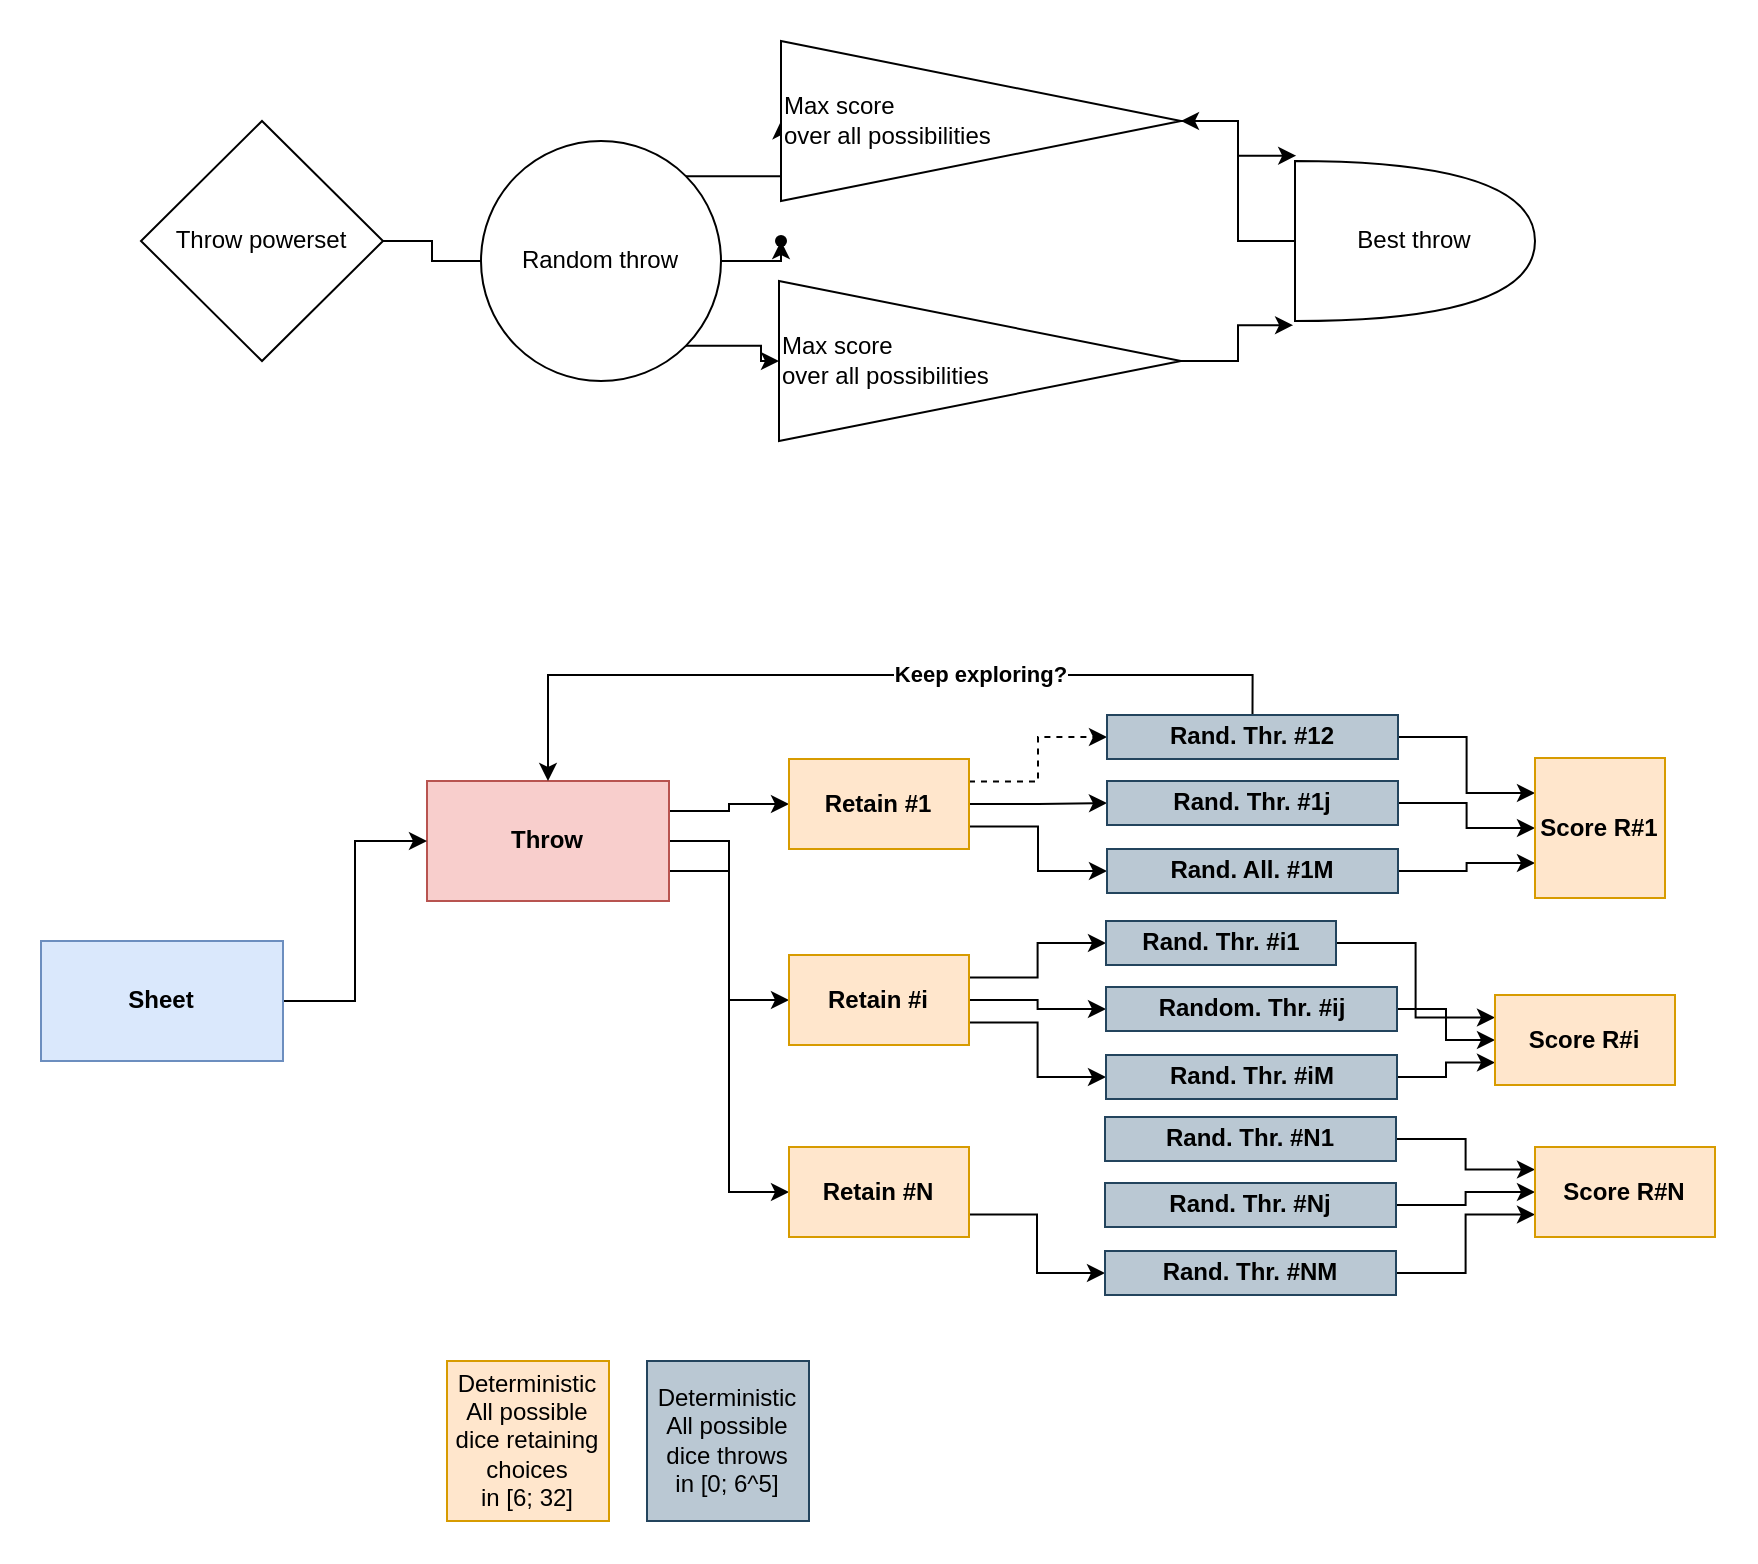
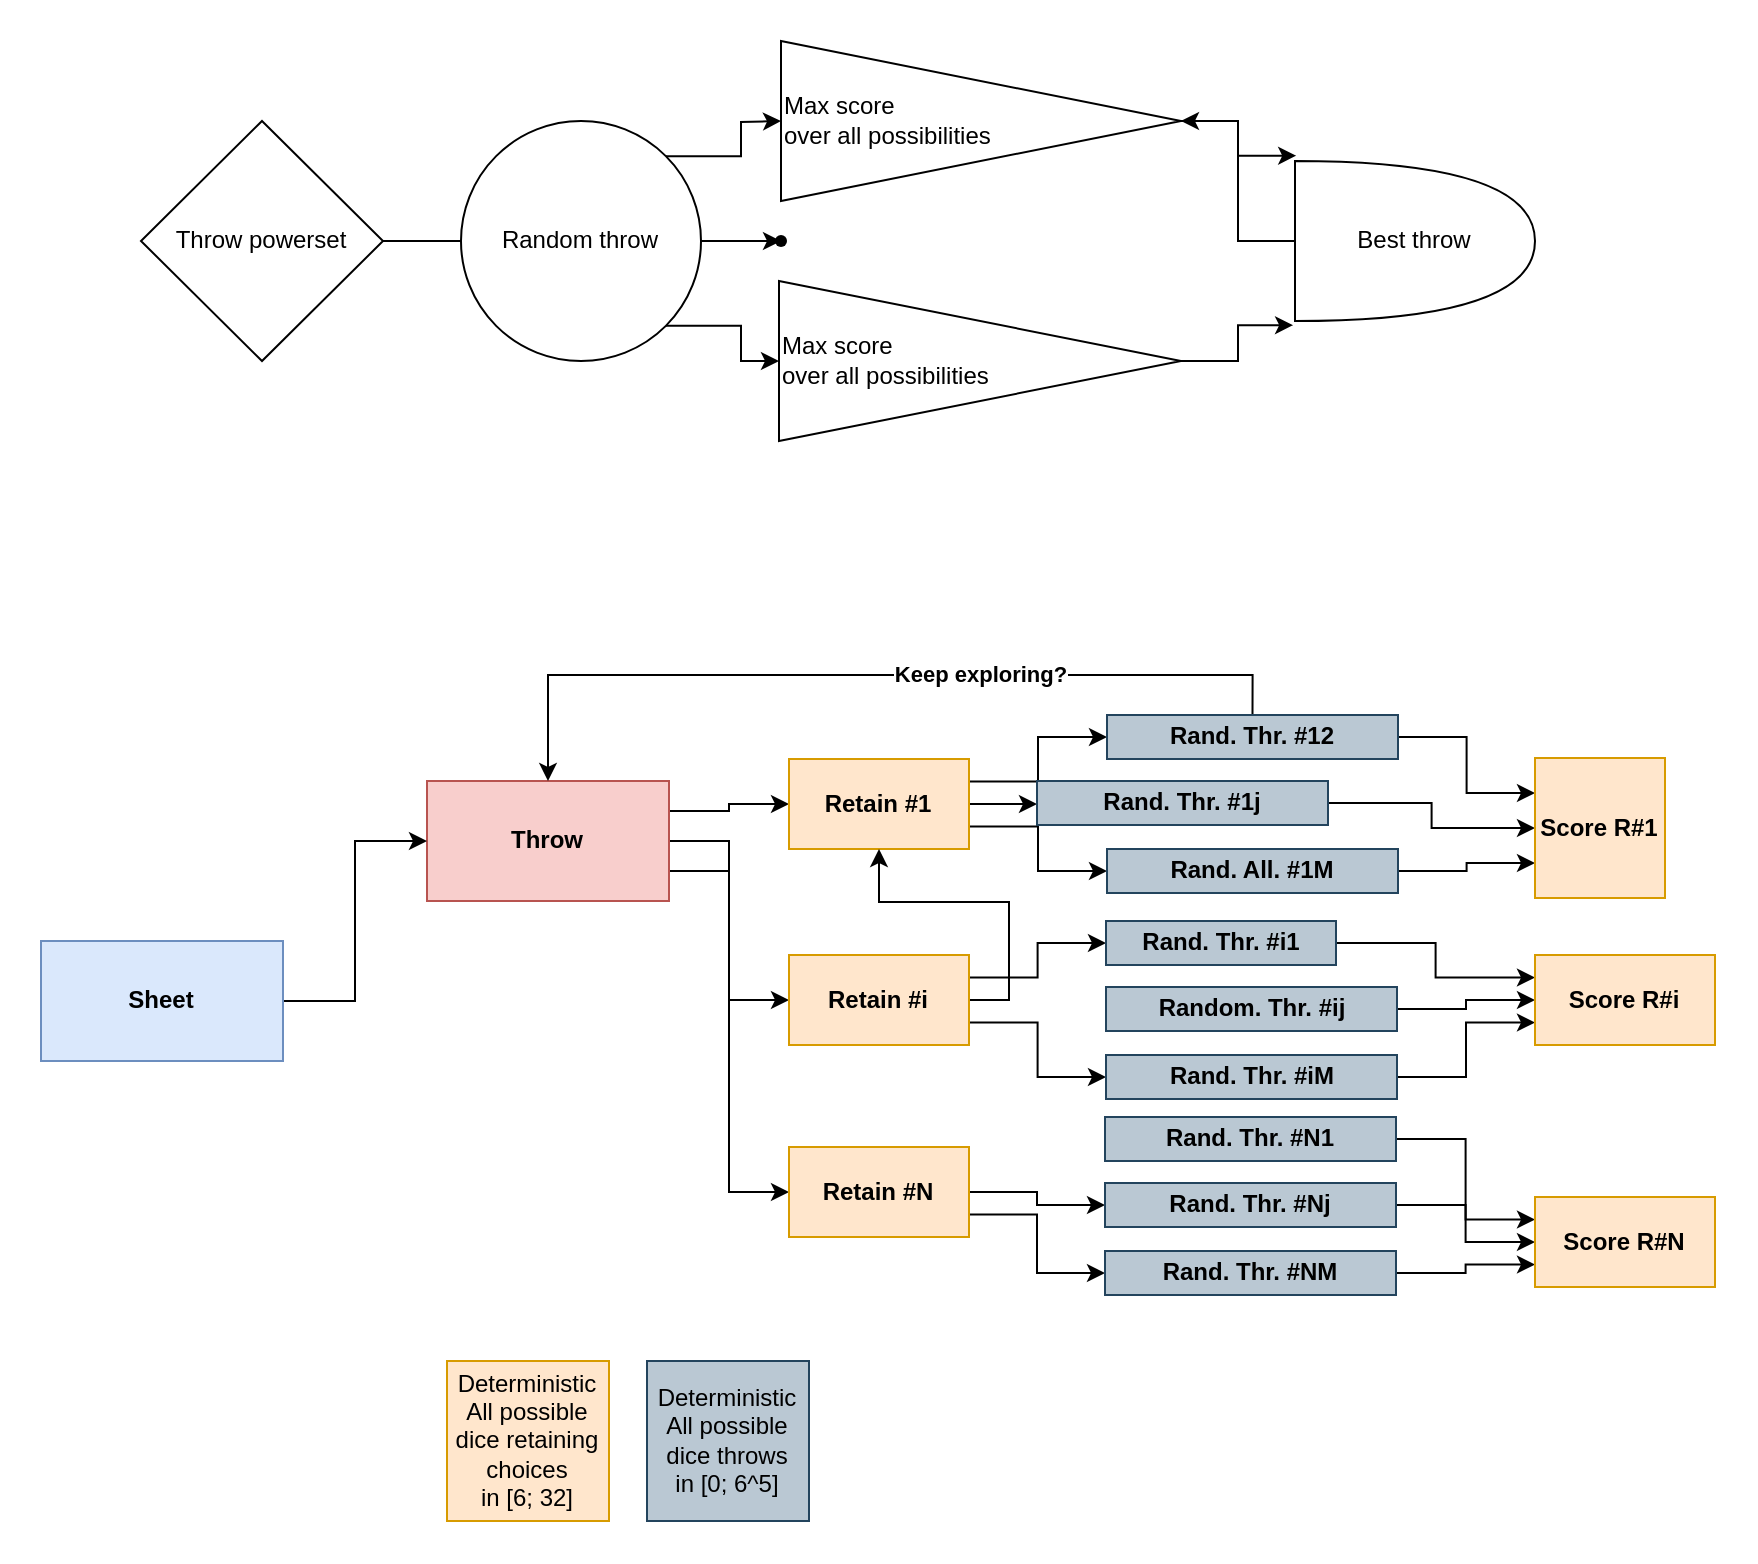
(601, 261) -> (581, 241)
(1038, 765) -> (1038, 765)
(1253, 803) -> (1183, 803)
(1045, 1009) -> (975, 902)
(1585, 1040) -> (1625, 1000)
none -> (1037, 1192)
(1625, 1192) -> (1625, 1242)
